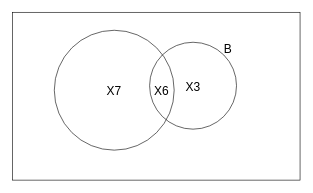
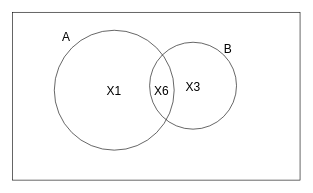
none -> (66, 36)
(114, 90) -> (114, 90)
